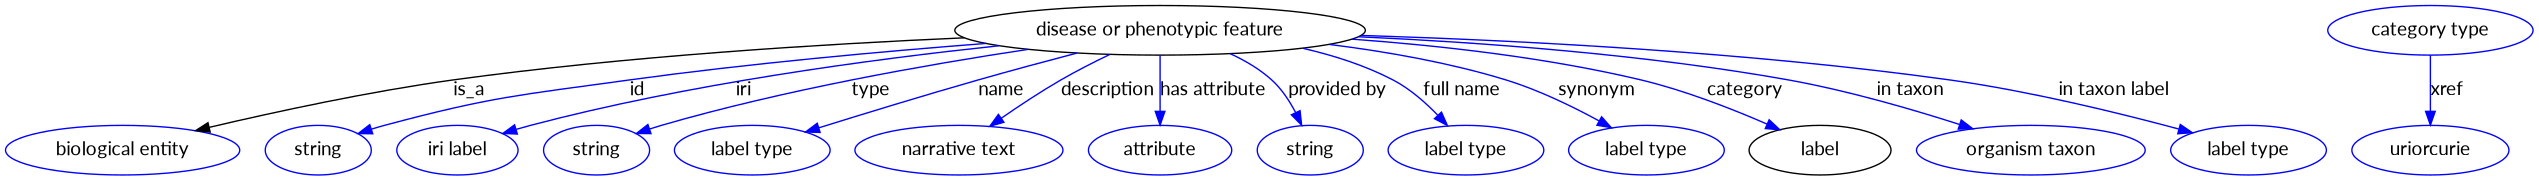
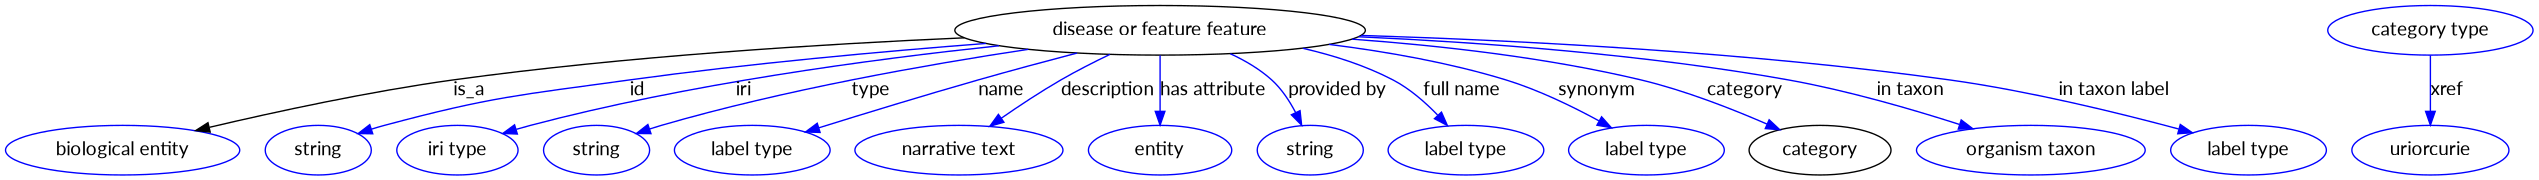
(1160, 30) -> (1160, 30)
(457, 150) -> (457, 150)
(1160, 150) -> (1160, 150)
(1820, 150) -> (1820, 150)
